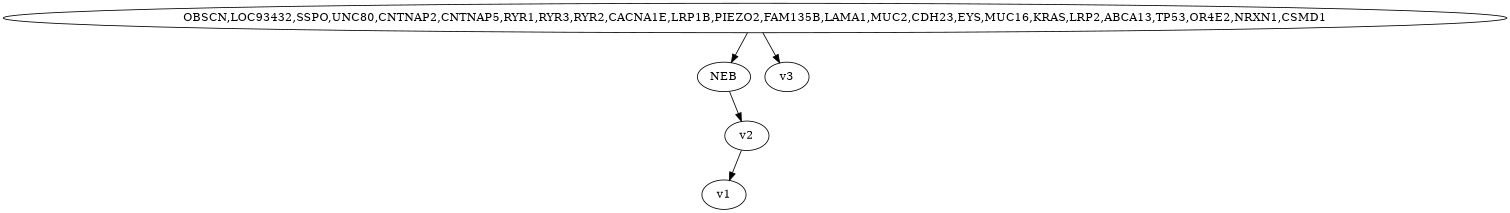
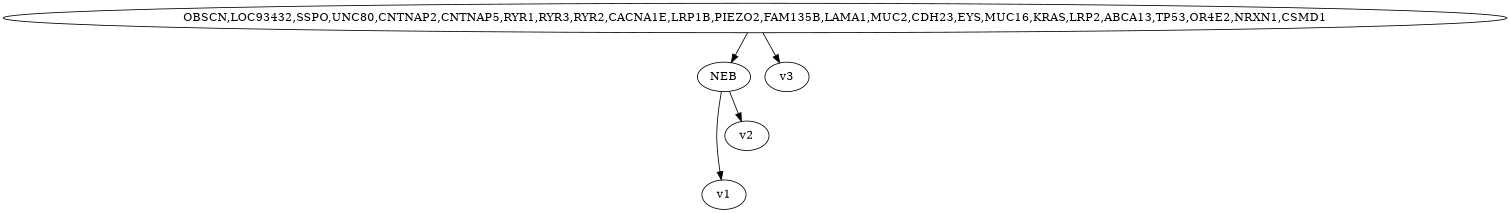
(737, 161) -> (717, 132)
